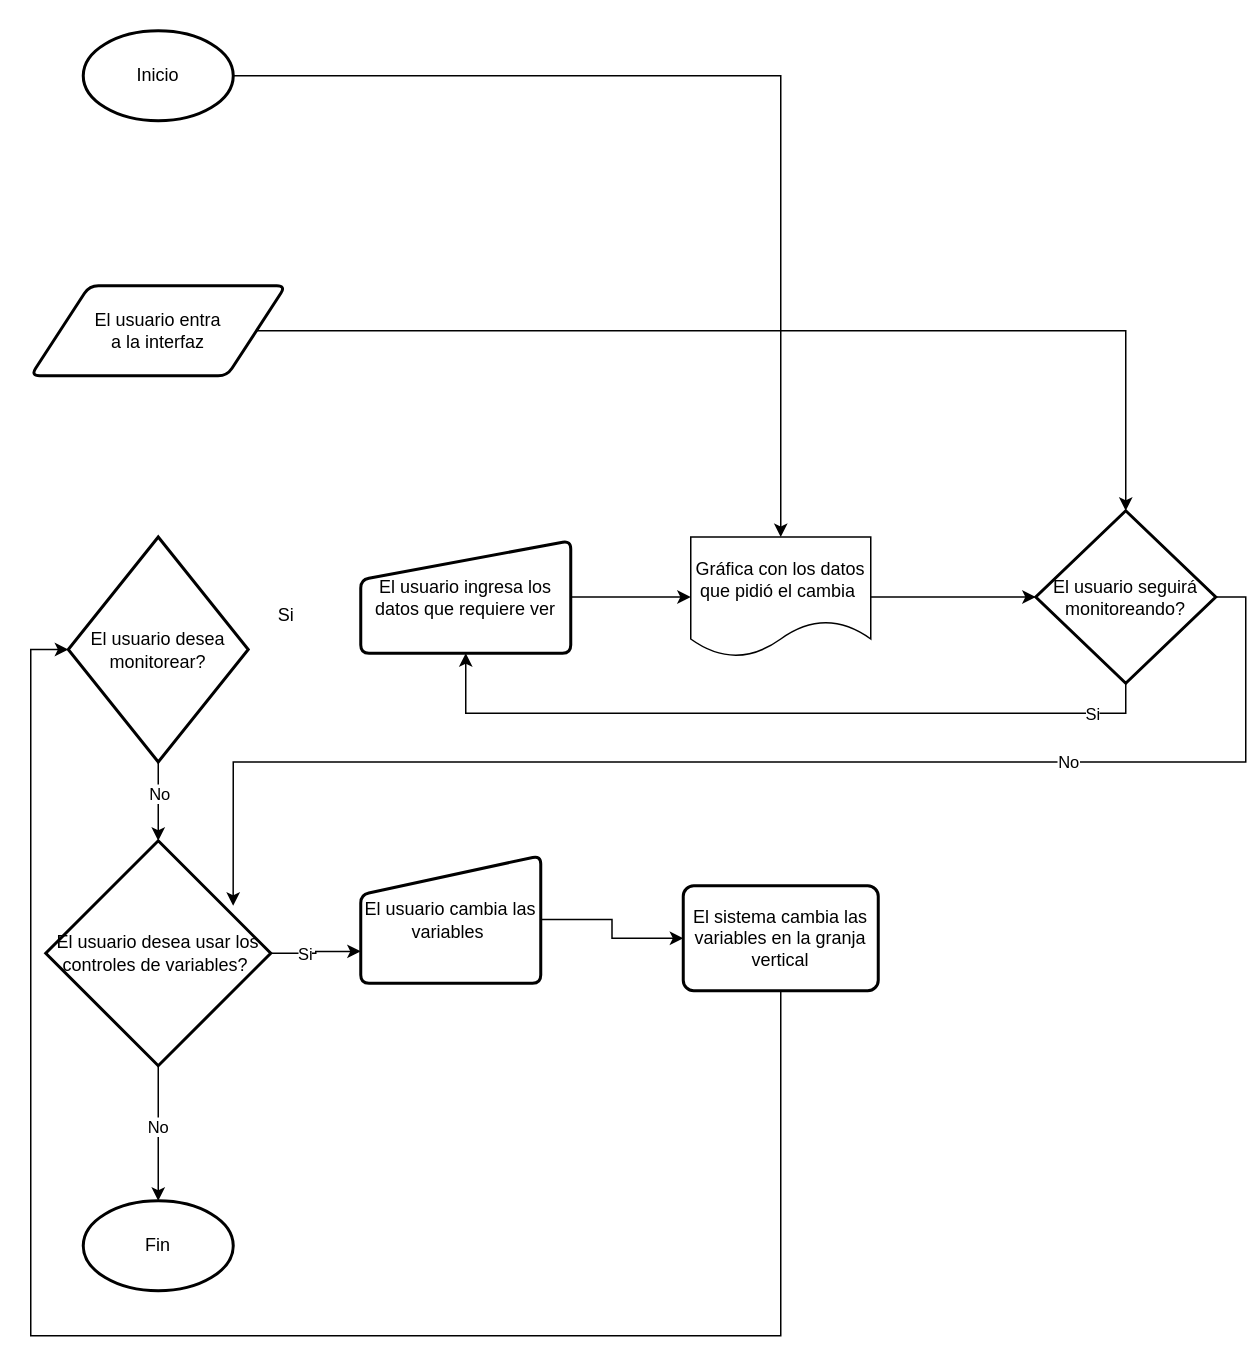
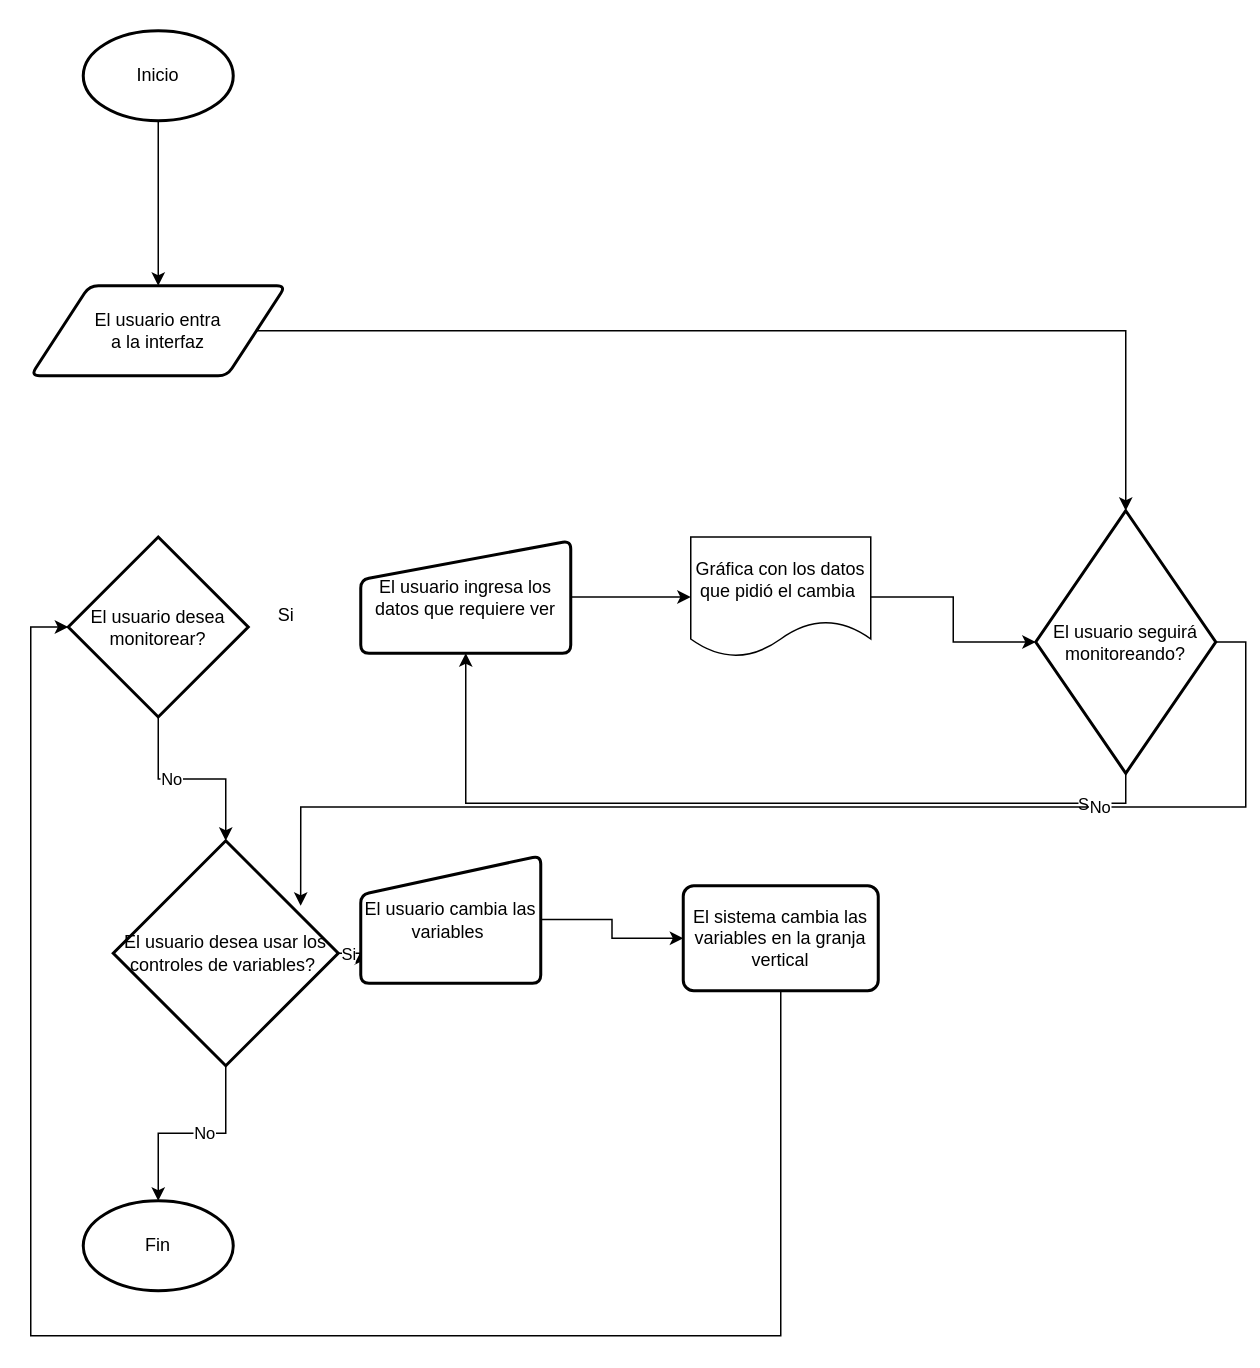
(733, 76) -> (158, 198)
(1126, 597) -> (1126, 642)
(158, 650) -> (158, 627)
(158, 953) -> (226, 953)
